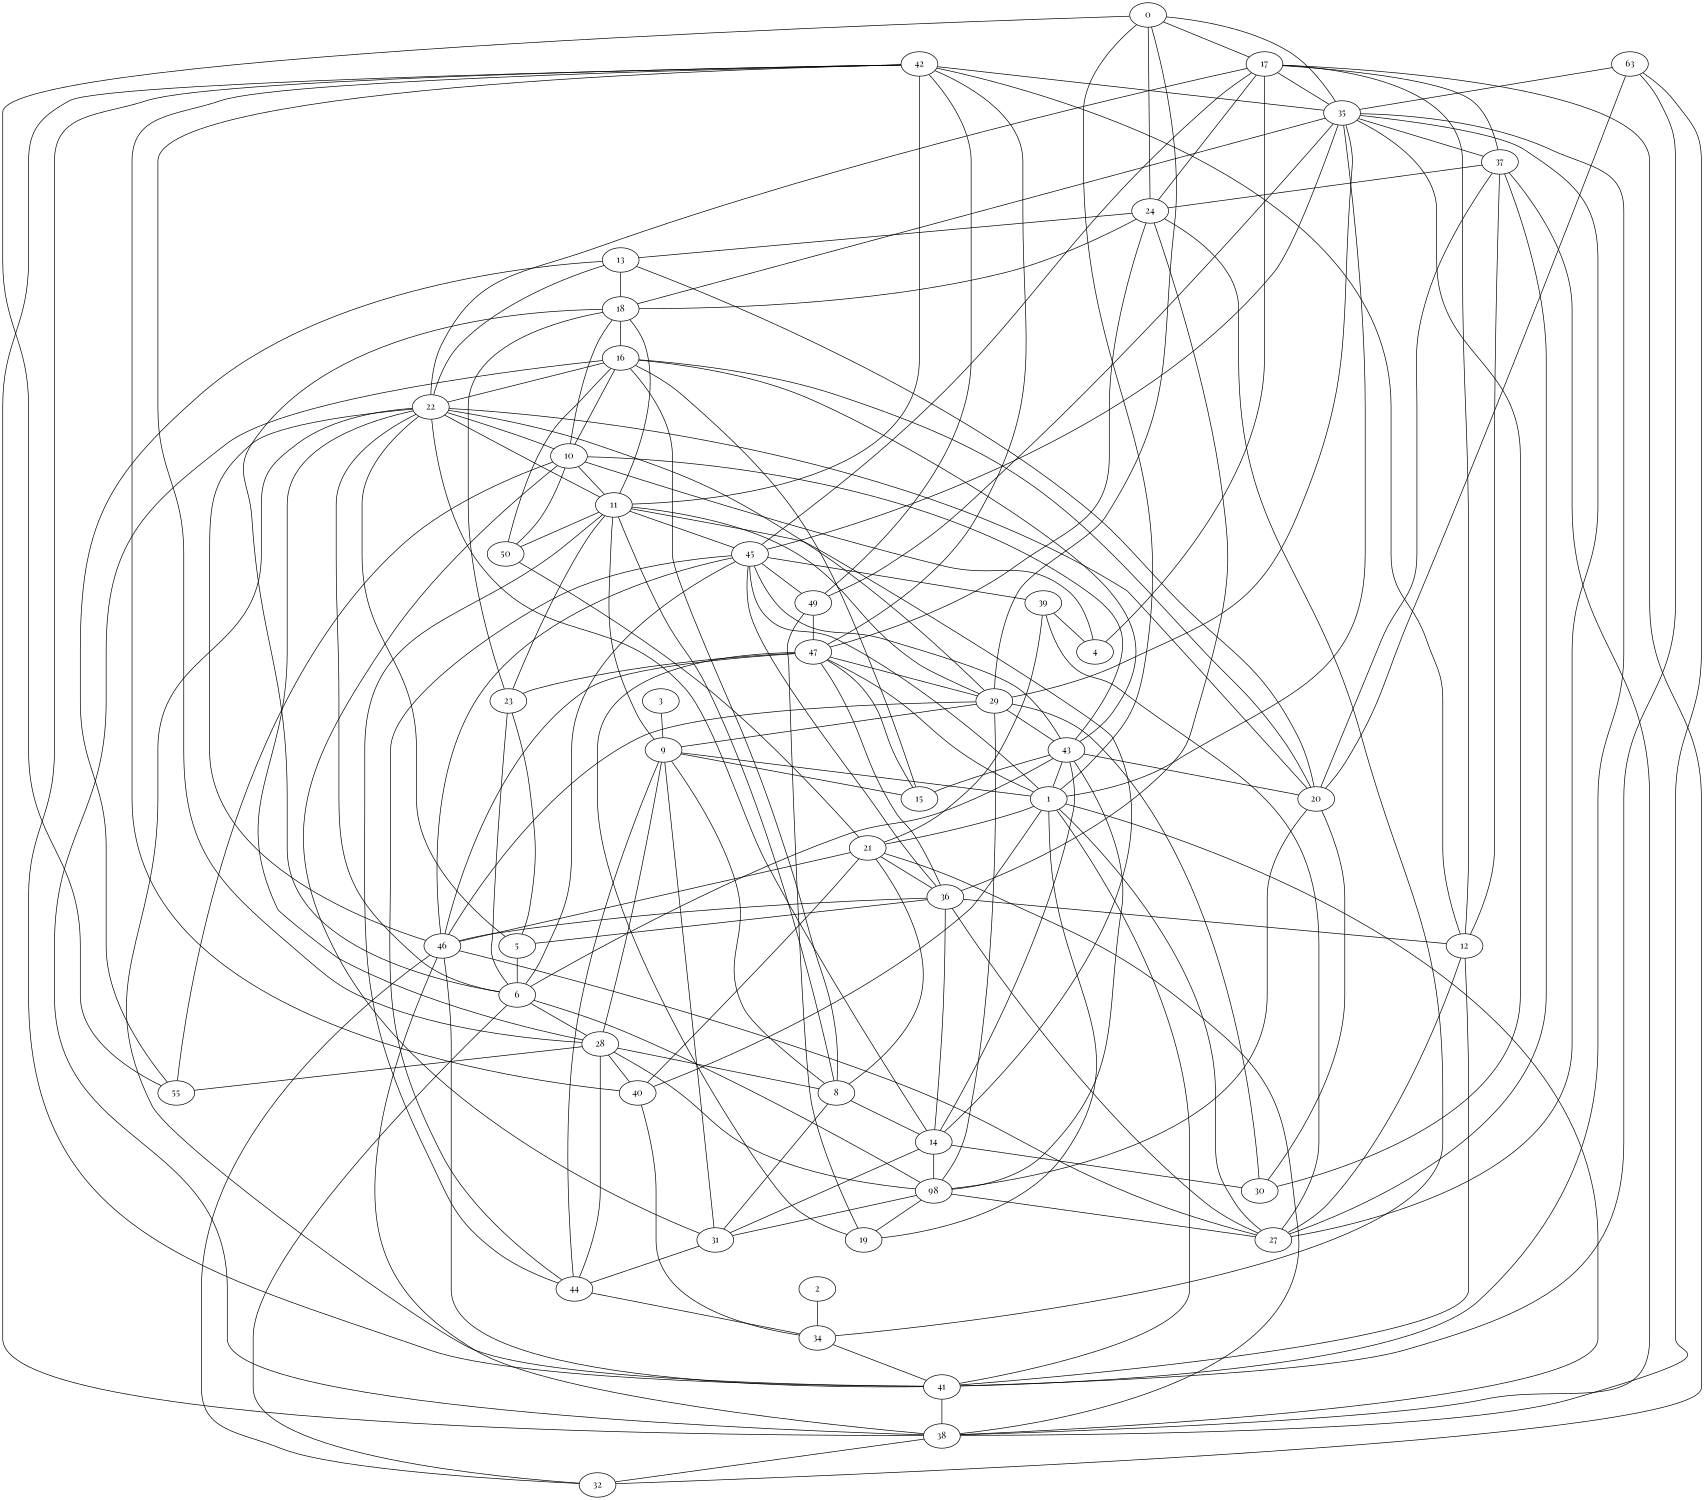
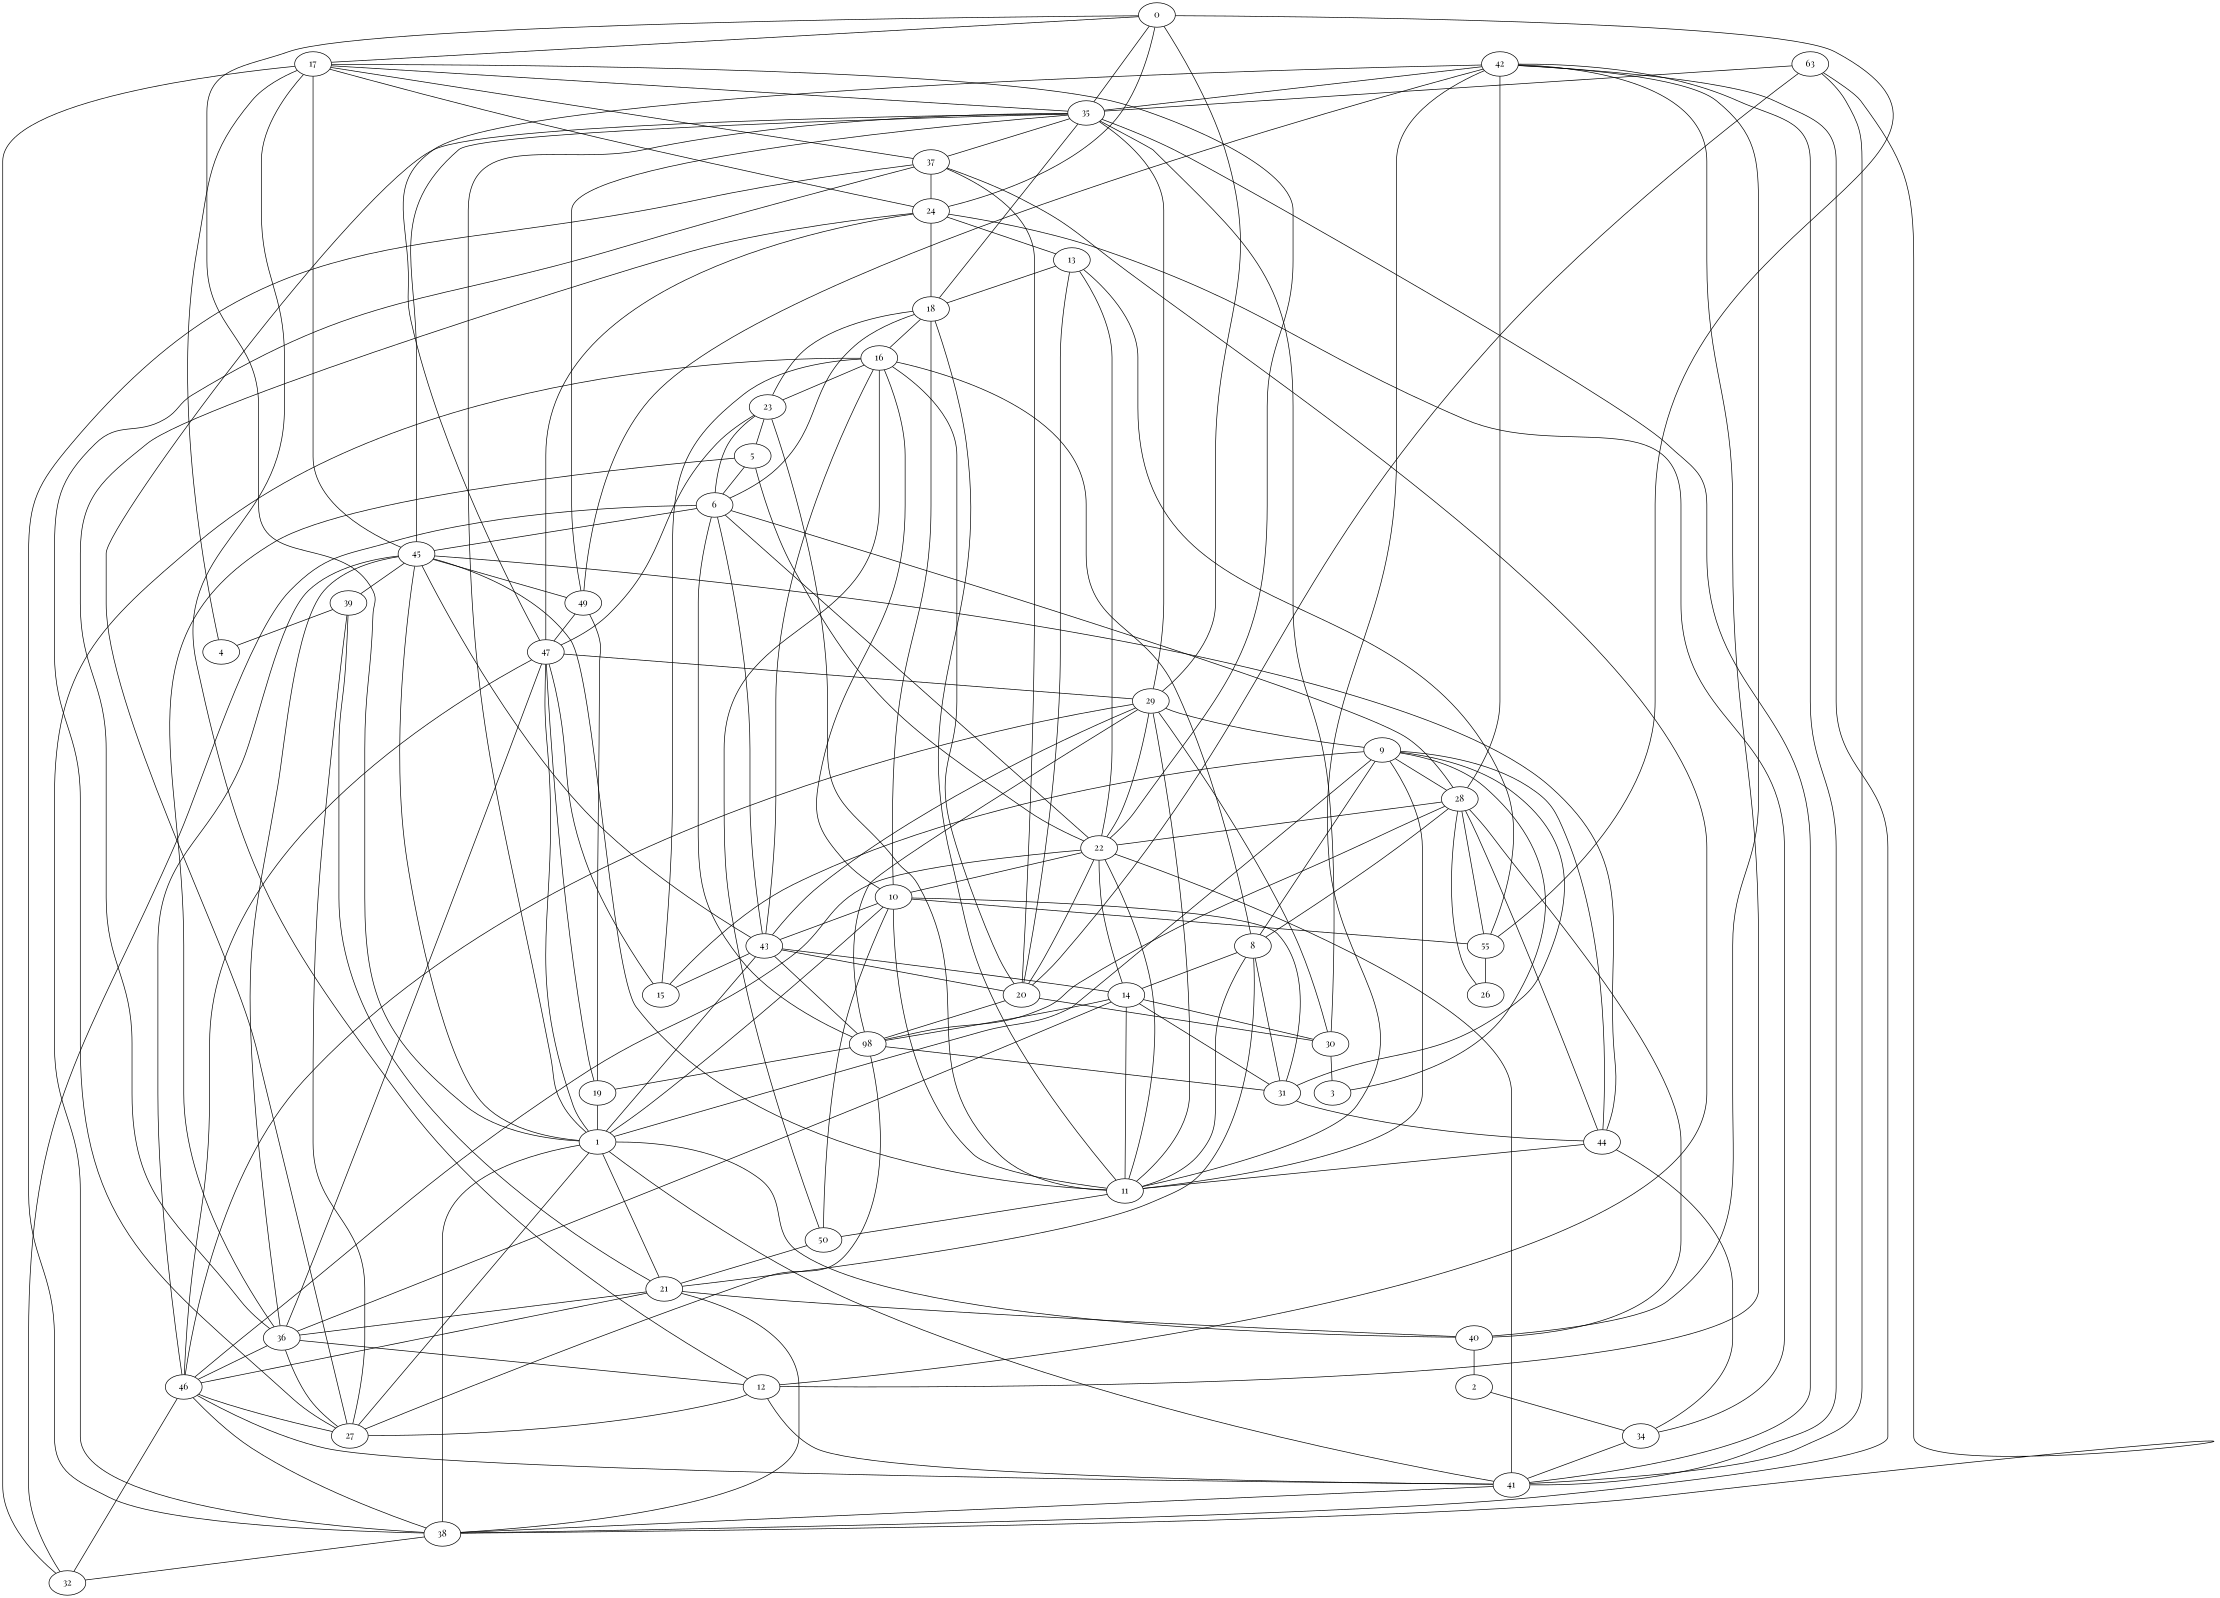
(526, 382) -> (819, 384)
(853, 542) -> (749, 1023)
none -> (1486, 995)
none -> (1331, 1068)
(661, 1264) -> (1474, 1362)
